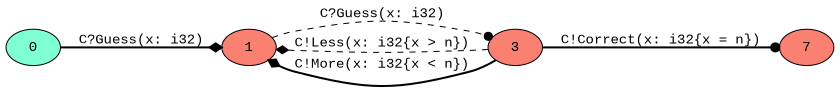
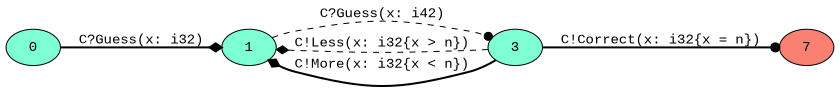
(382, 14) -> (382, 14)
(249, 47) -> (249, 47)
(515, 47) -> (515, 47)
